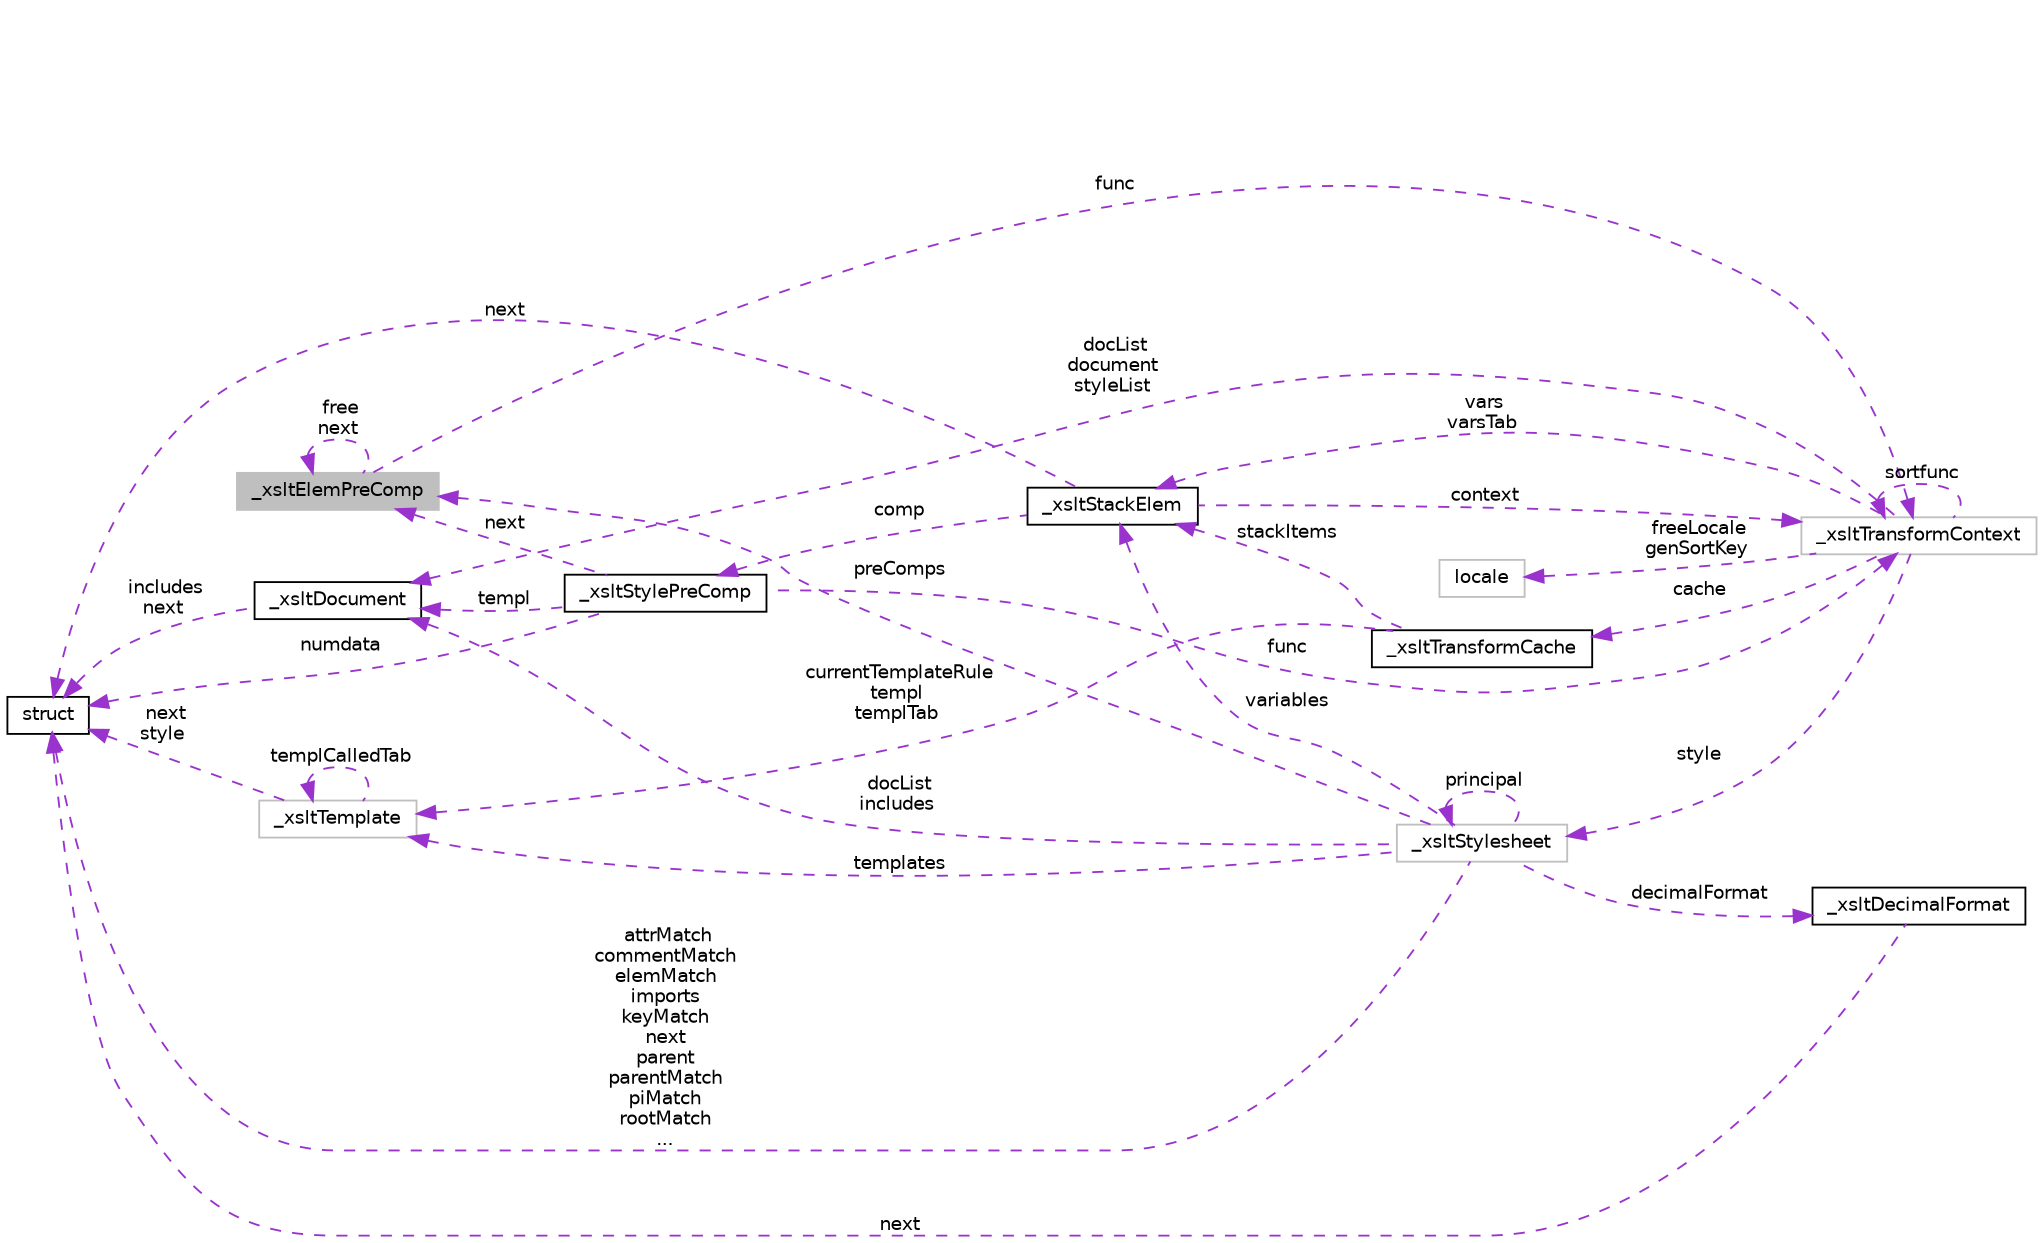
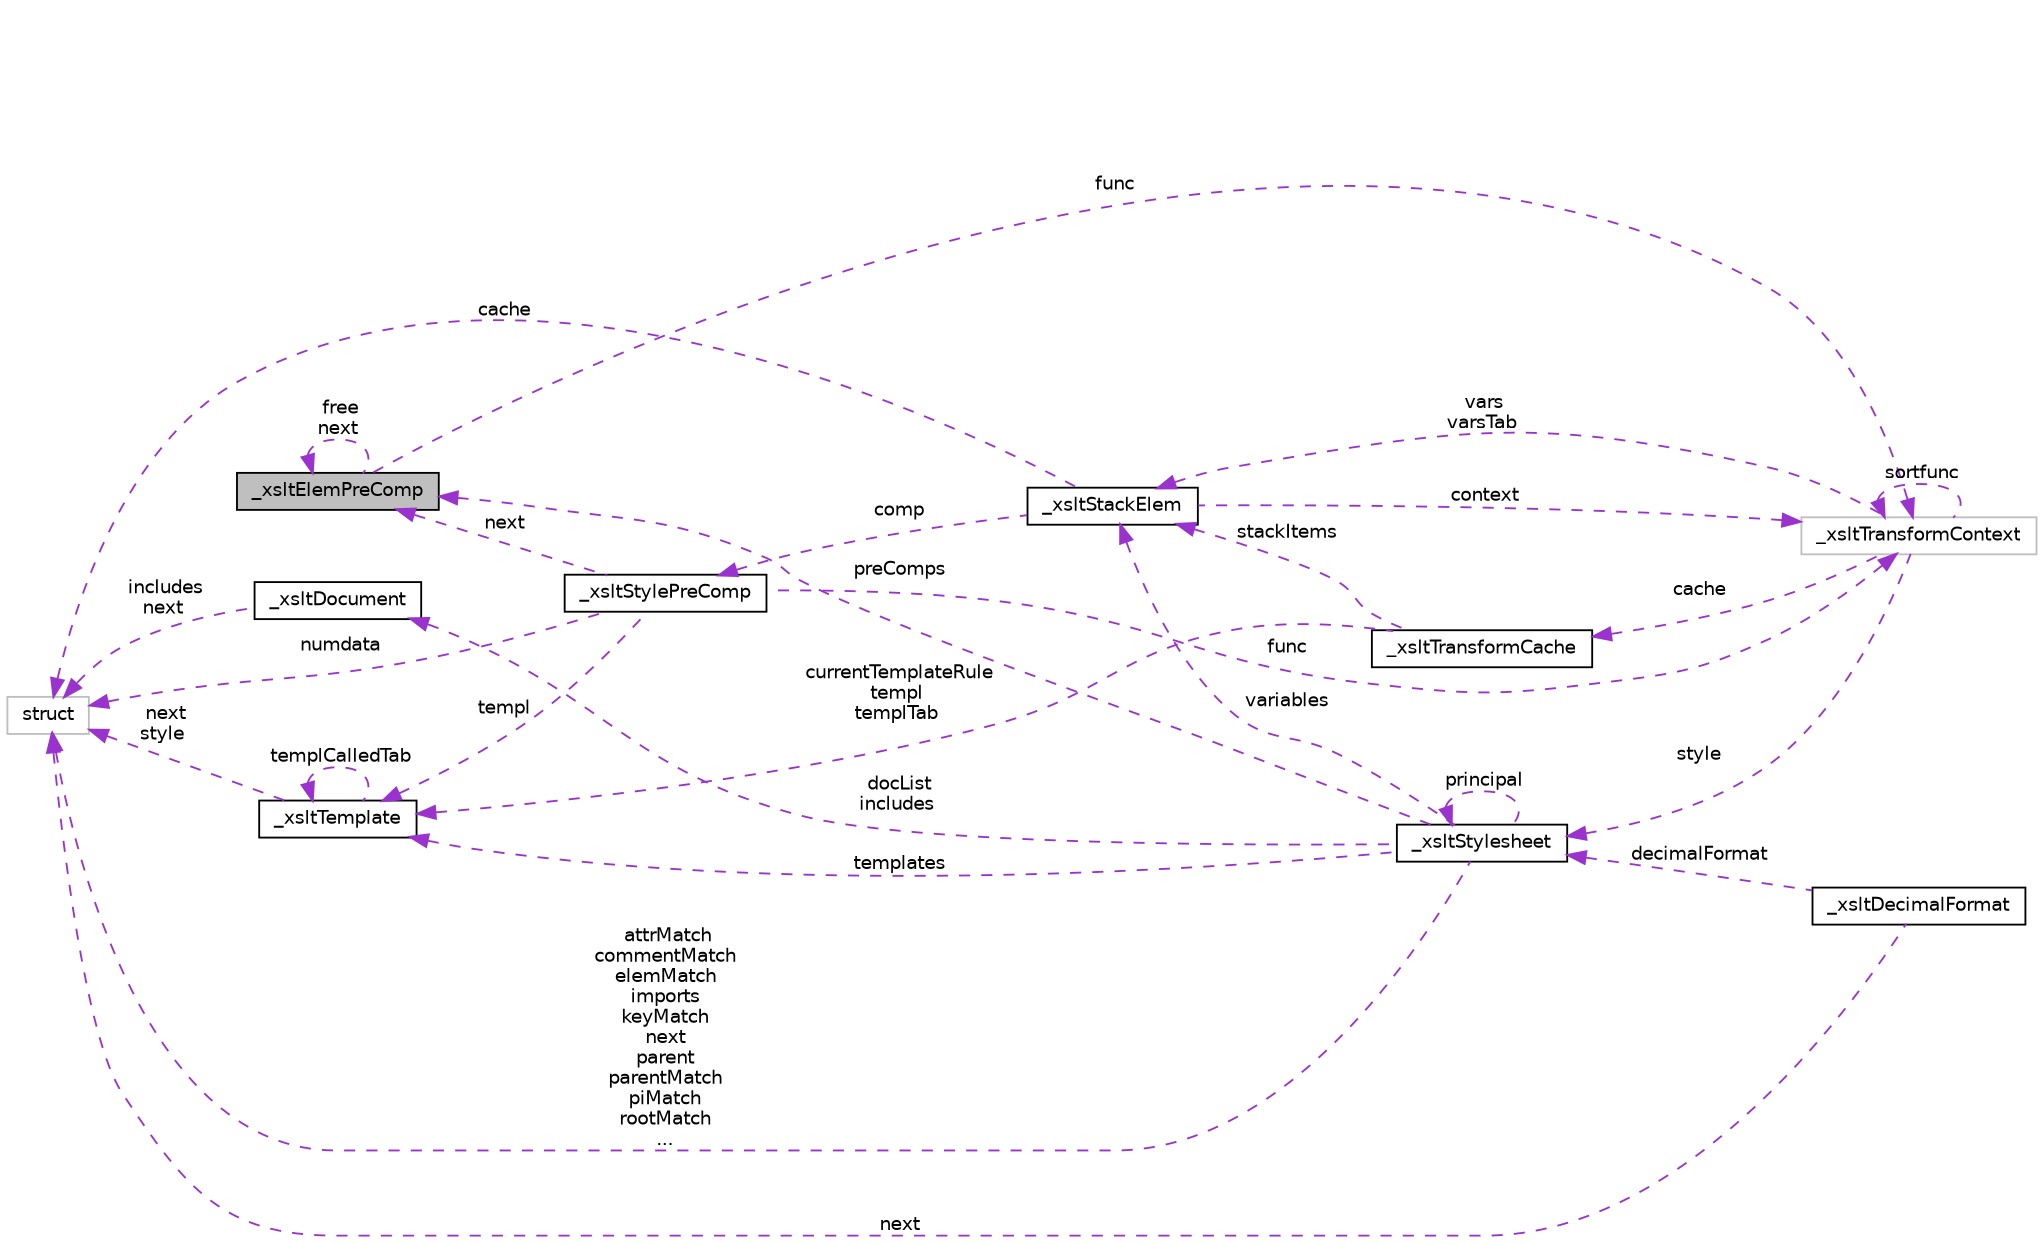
(502, 311) -> (502, 311)
(1172, 402) -> none
(338, 491) -> (338, 491)
(1482, 578) -> none
(502, 611) -> (534, 717)
(48, 715) -> (48, 715)
(338, 819) -> (338, 819)
(1482, 843) -> (1482, 843)
(1650, 909) -> (1699, 874)
